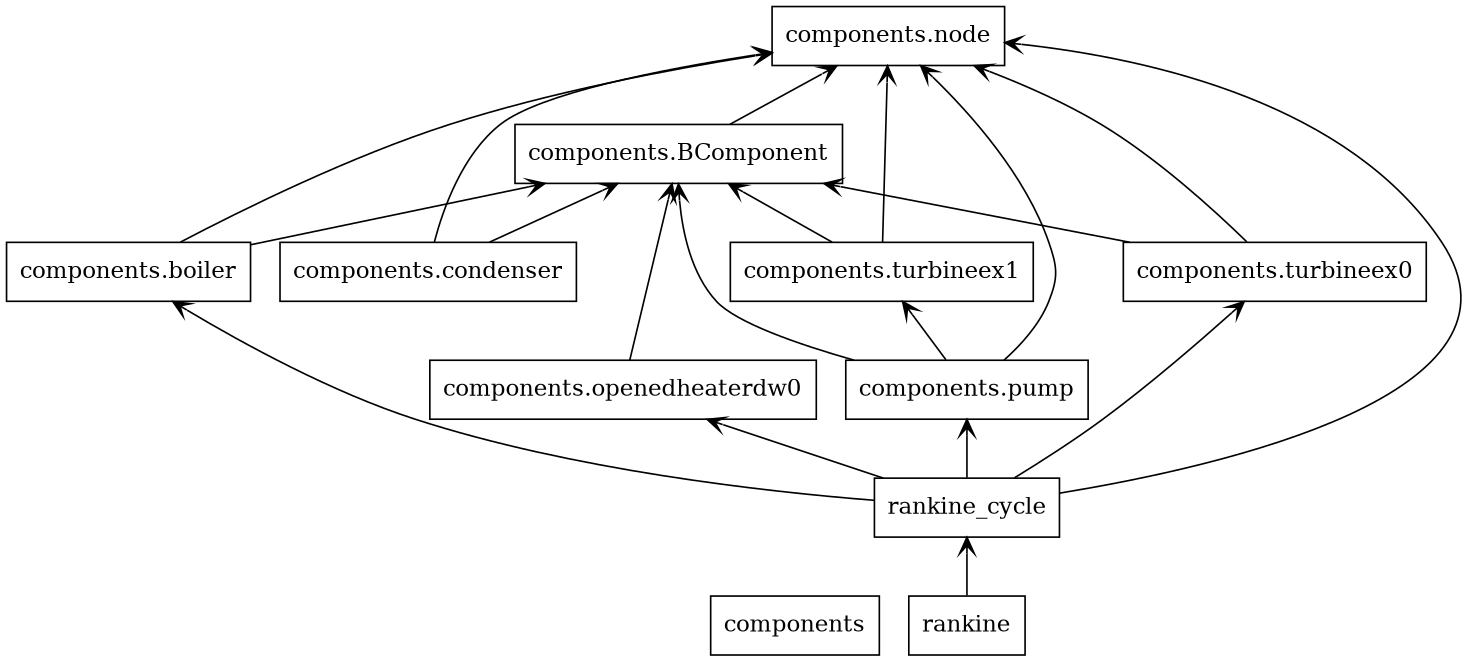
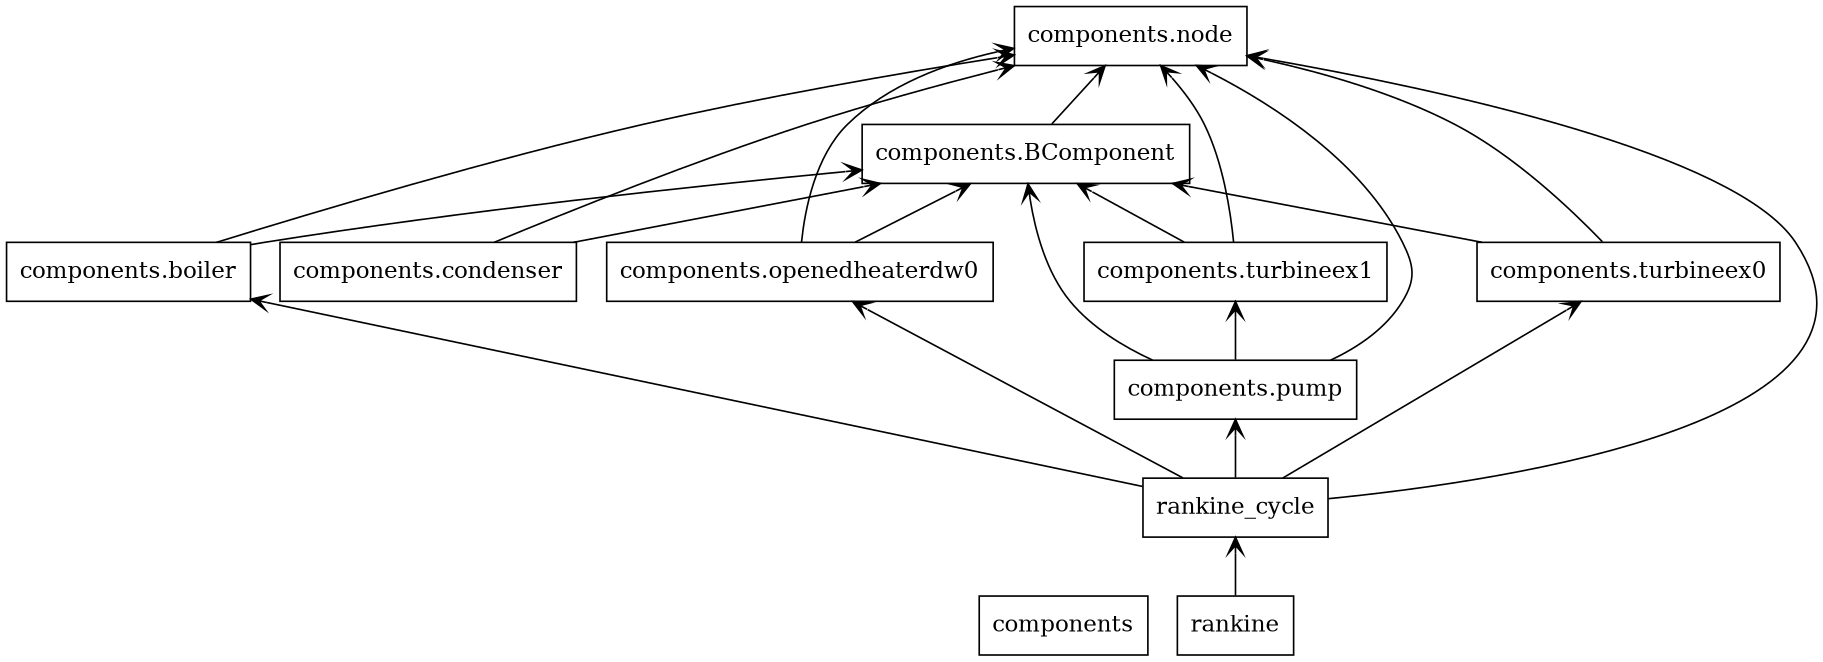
none -> (851, 121)
